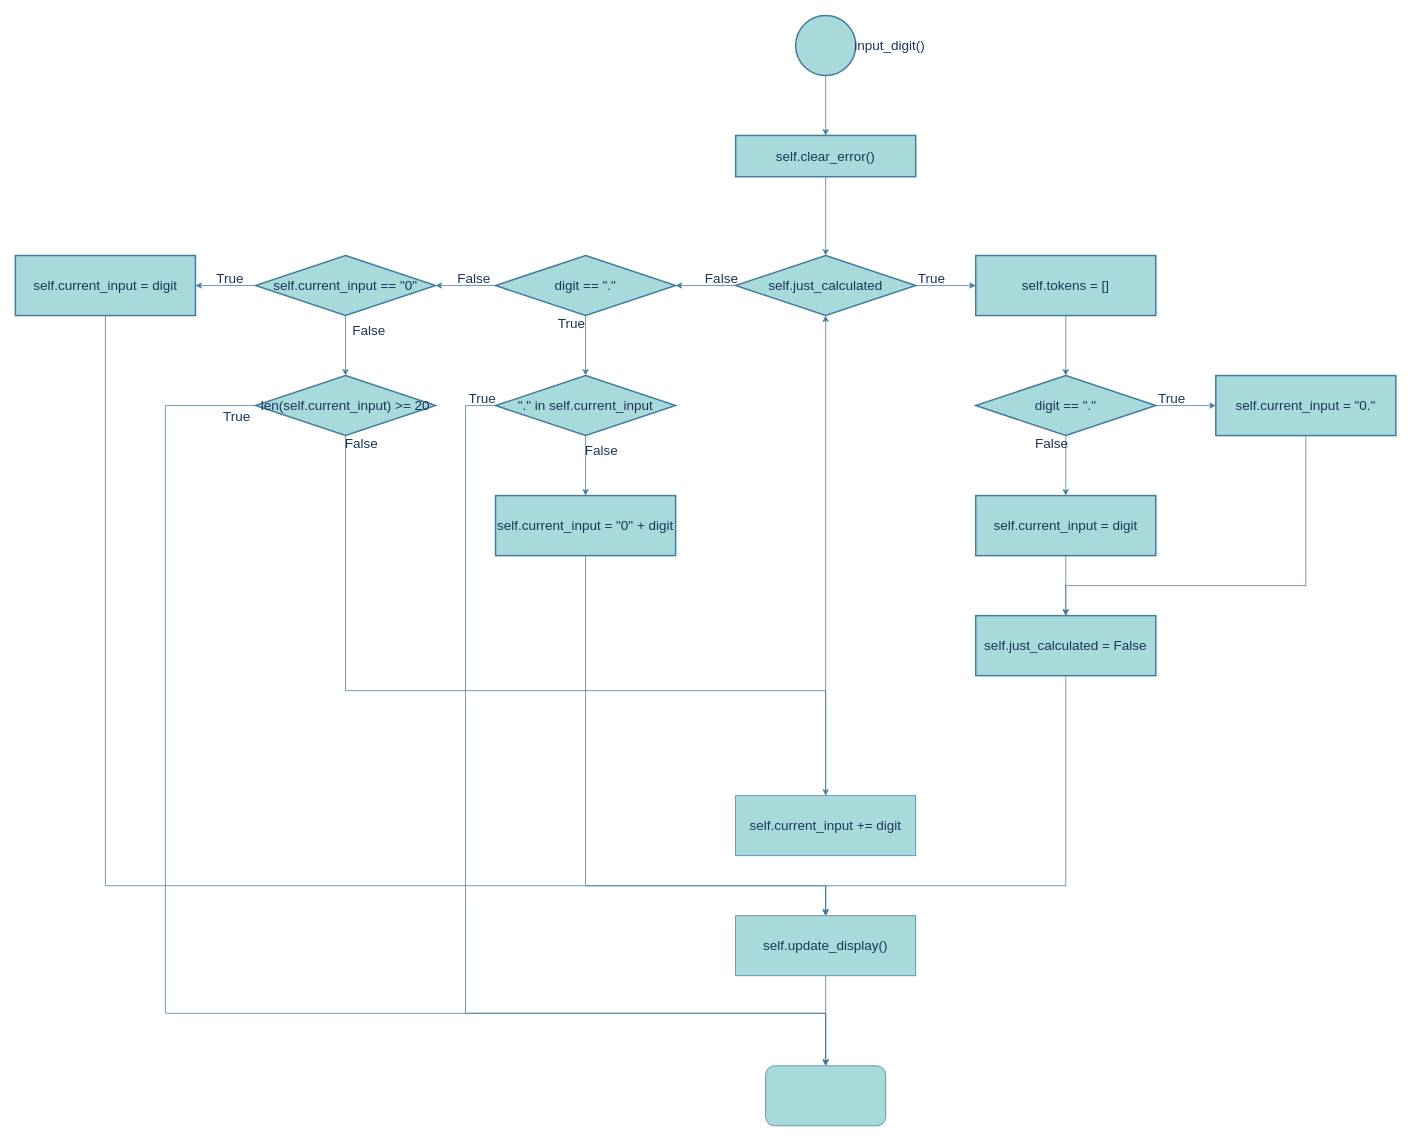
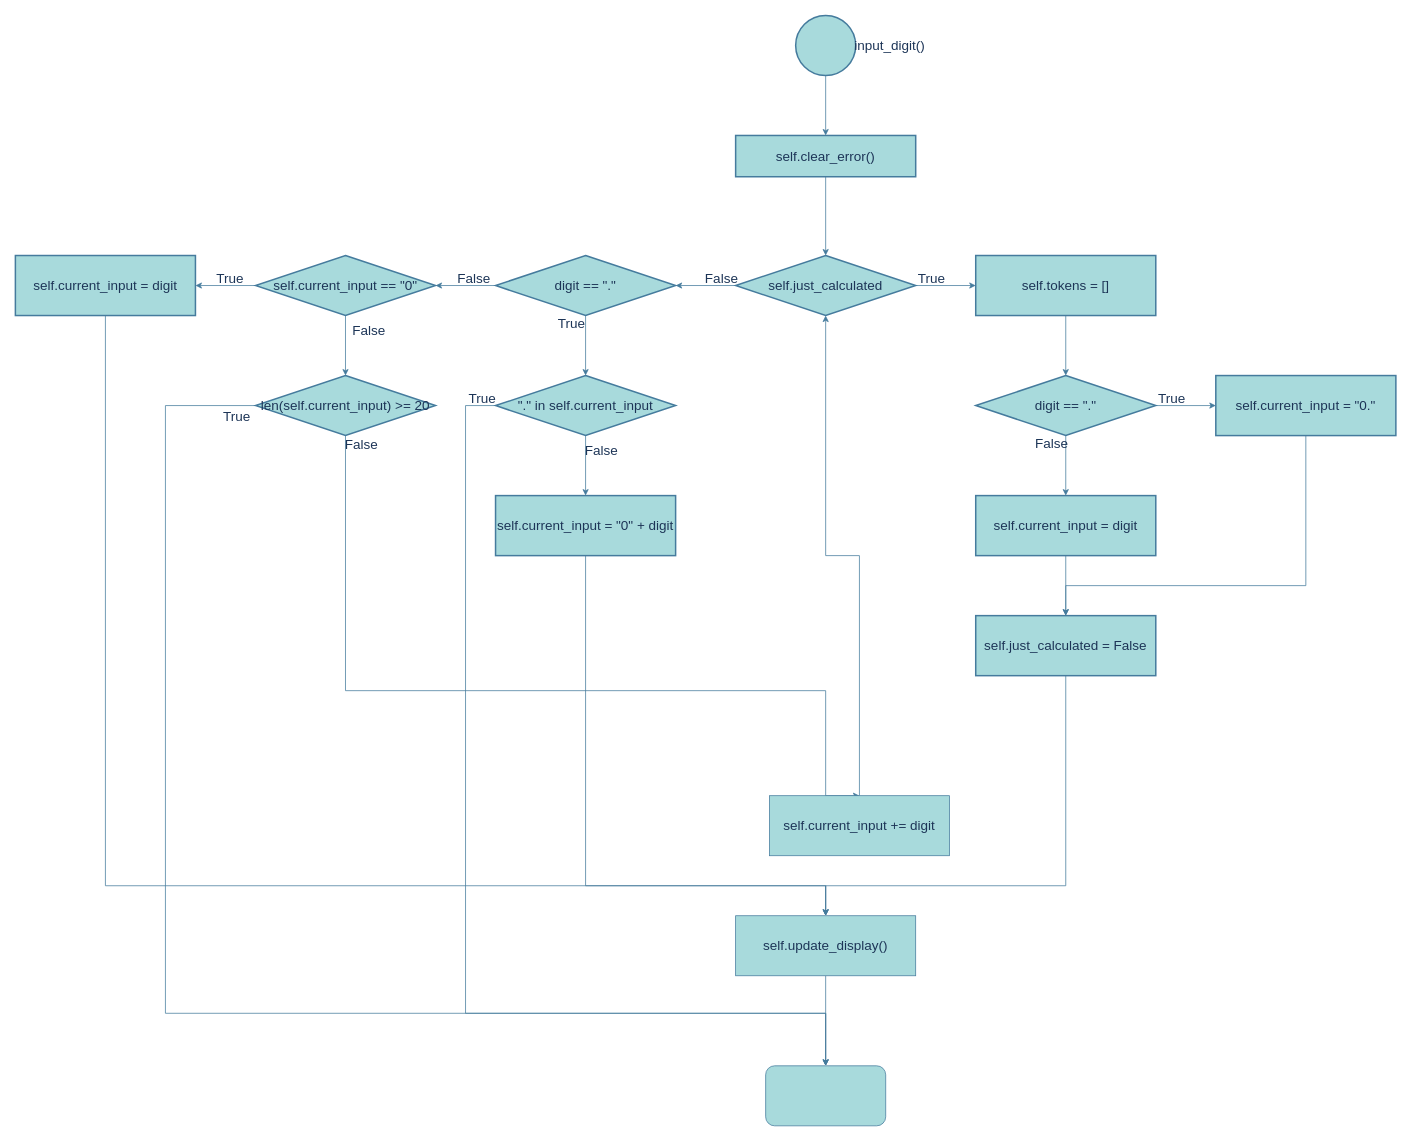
(825, 825) -> (859, 825)
